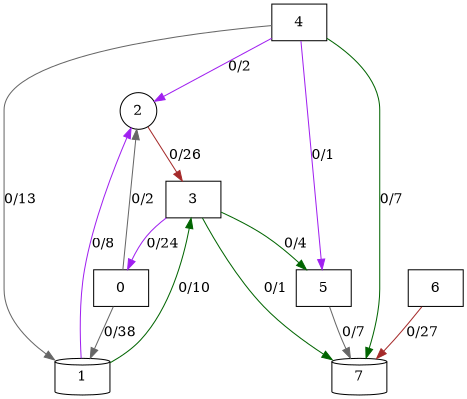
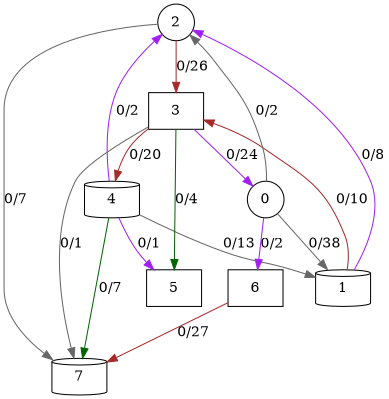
(299, 22) -> (112, 200)
none -> (130, 147)
none -> (261, 239)
(121, 288) -> (266, 200)
(253, 295) -> (63, 218)
(164, 305) -> (305, 177)
(337, 328) -> (4, 143)
